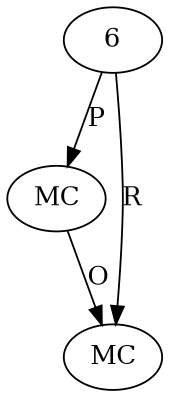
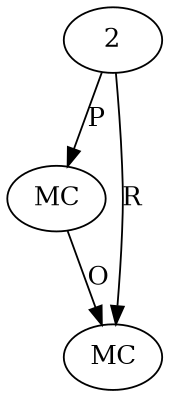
(113, 40) -> (113, 40)
